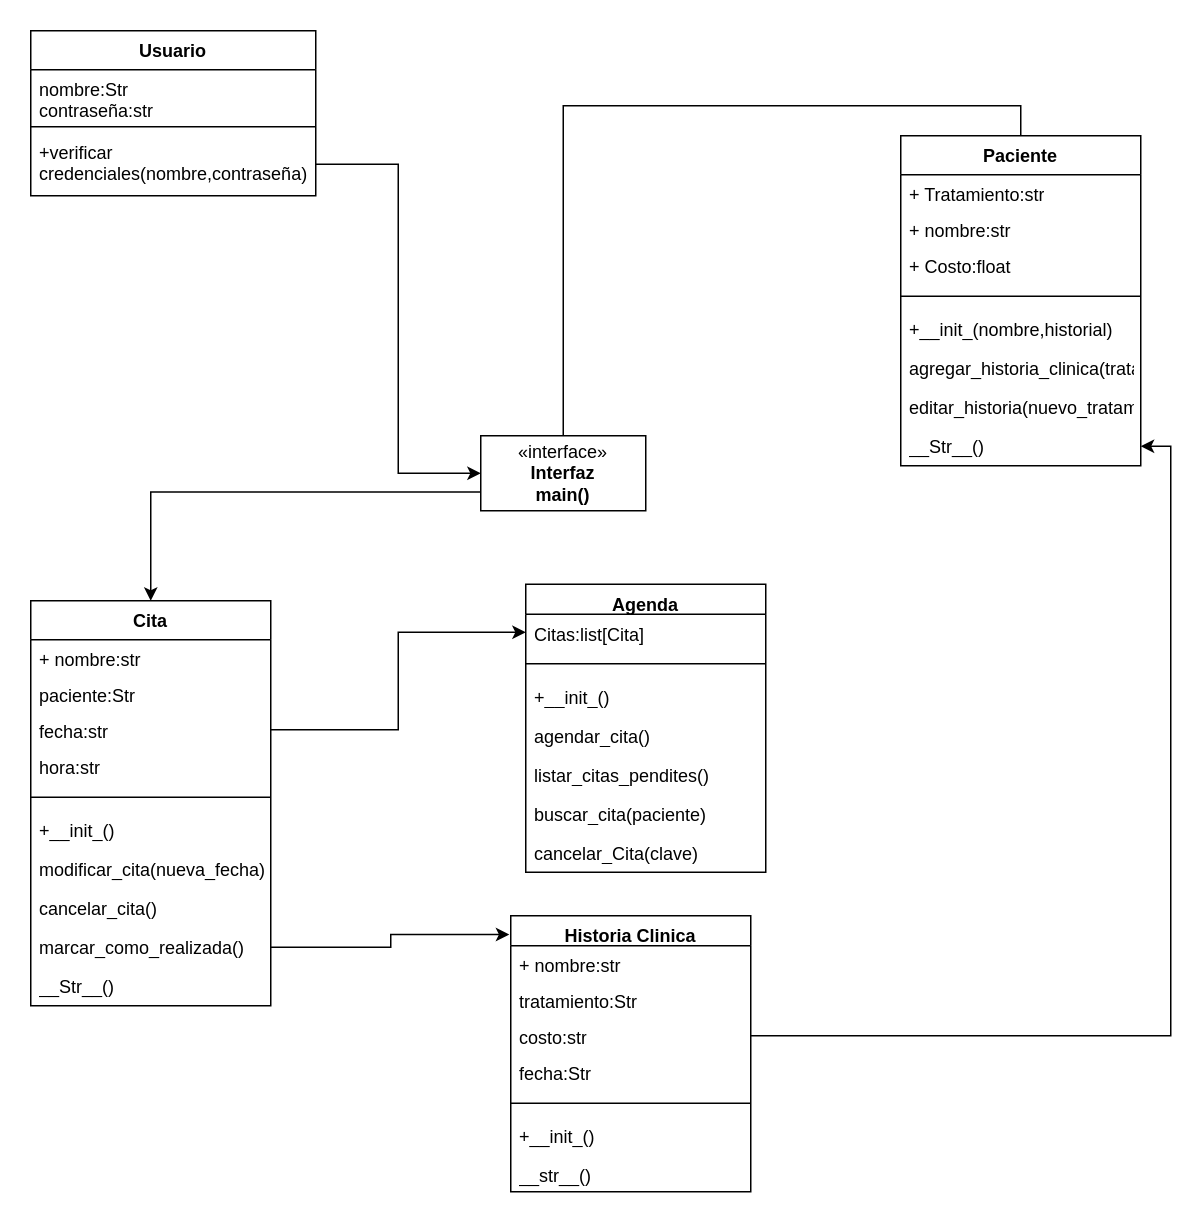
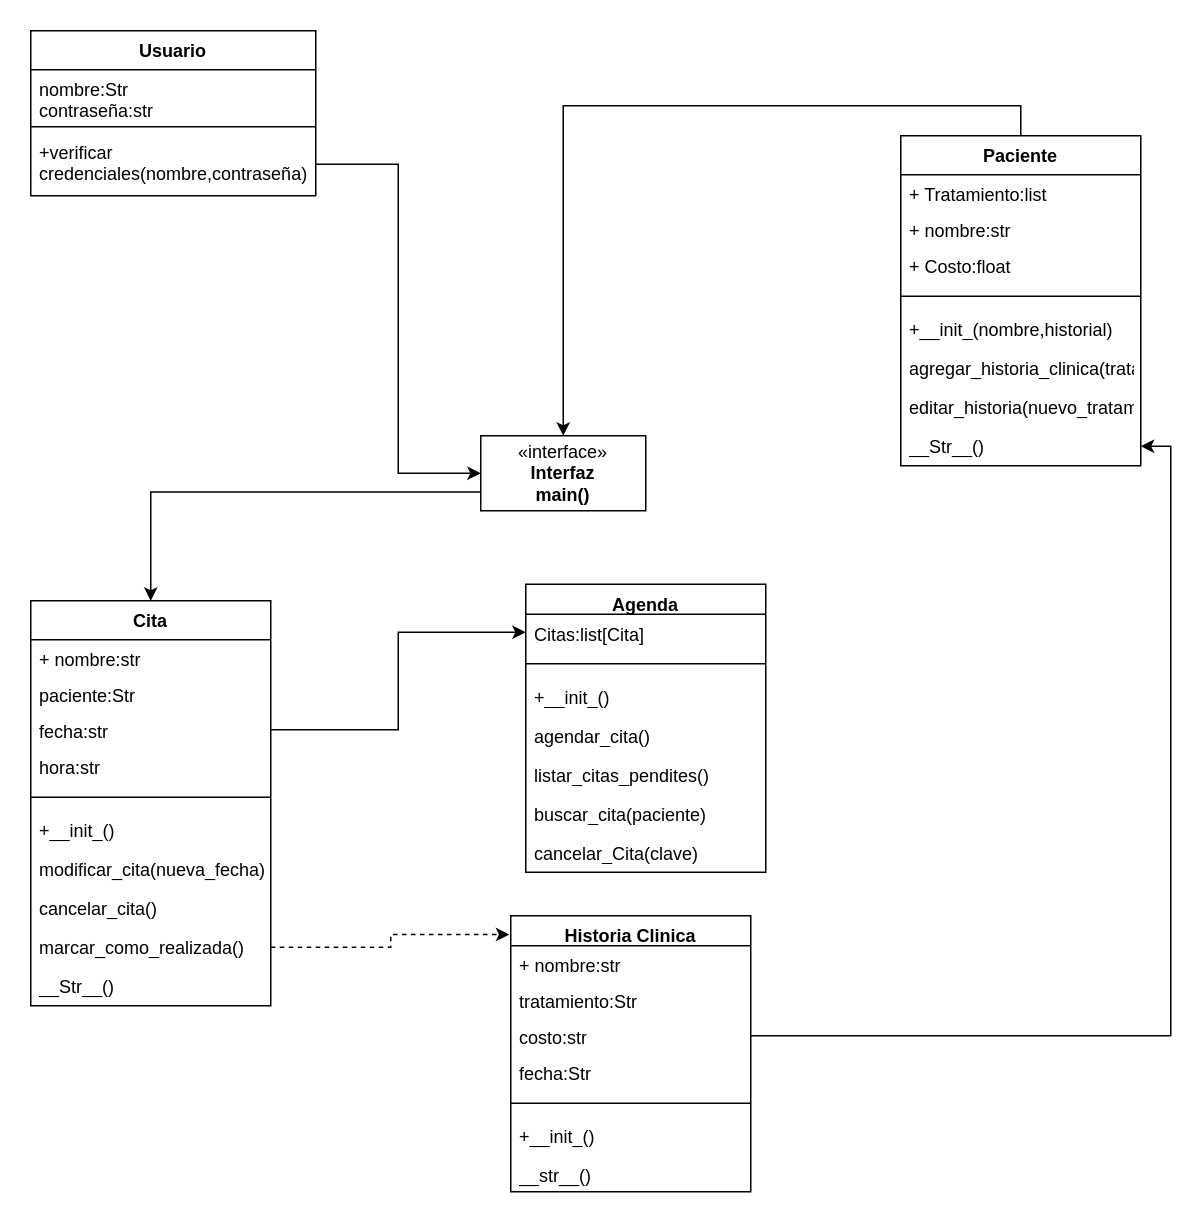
(988, 196) -> (989, 196)
(563, 428) -> (563, 424)
(391, 946) -> (391, 946)
